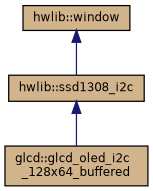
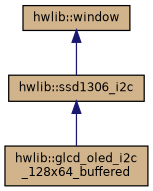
(76, 88) -> (76, 88)
(76, 166) -> (76, 166)
